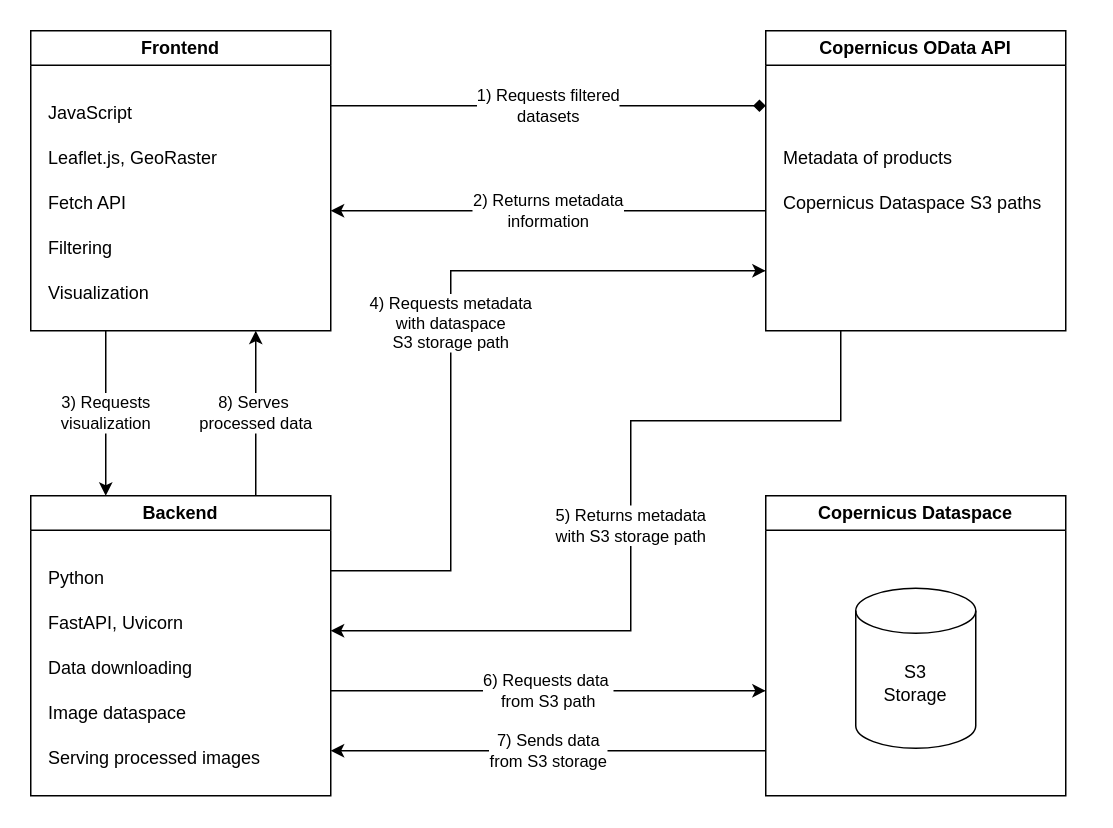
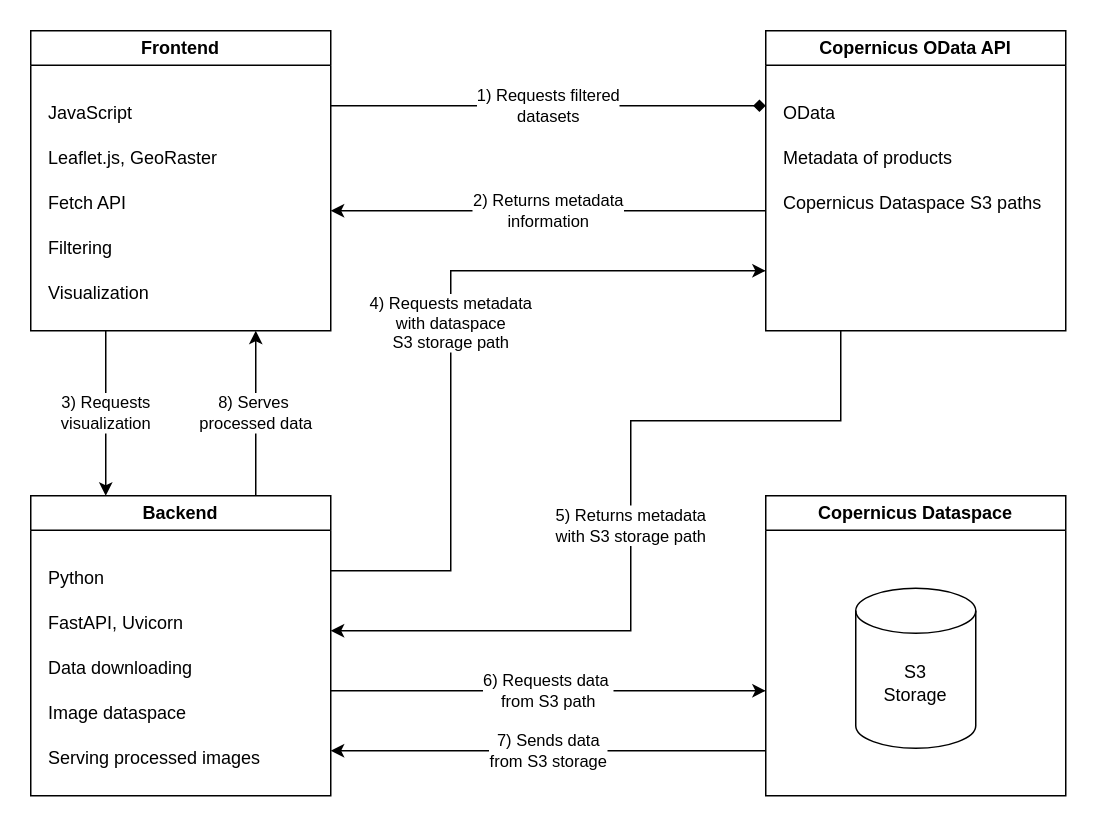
none -> (908, 113)
